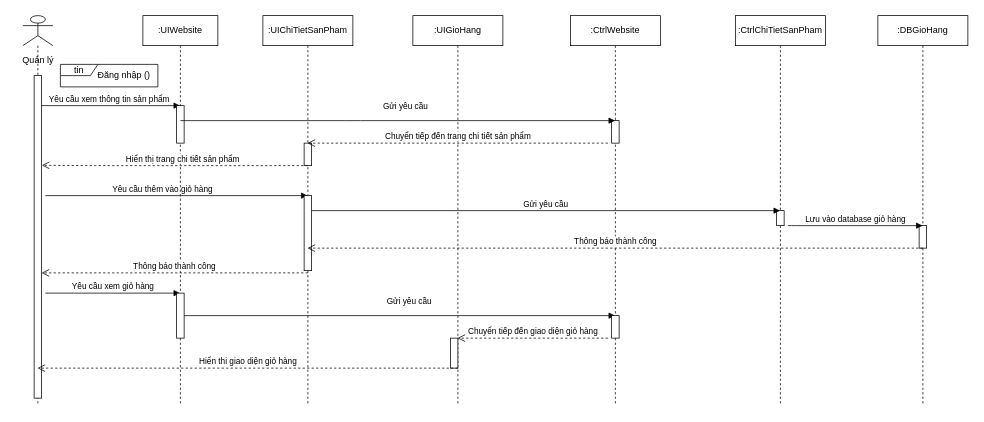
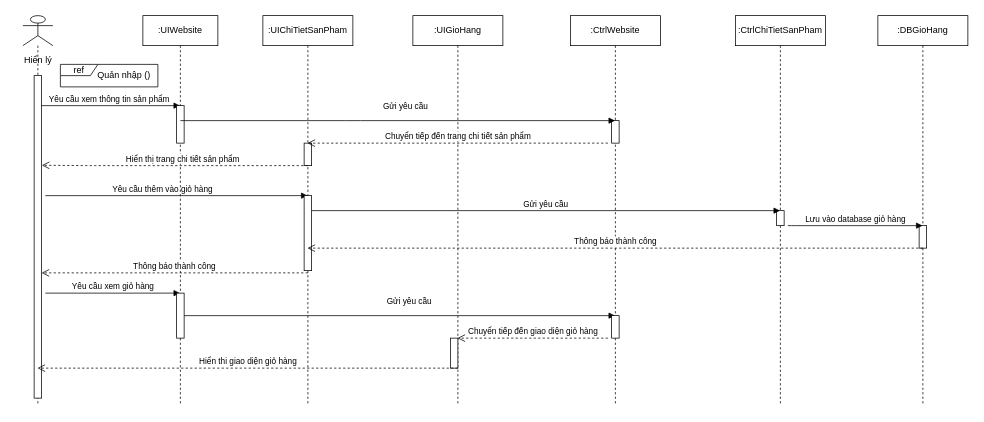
(38, 60) -> (38, 60)
(79, 70) -> (79, 70)
(124, 75) -> (124, 75)
